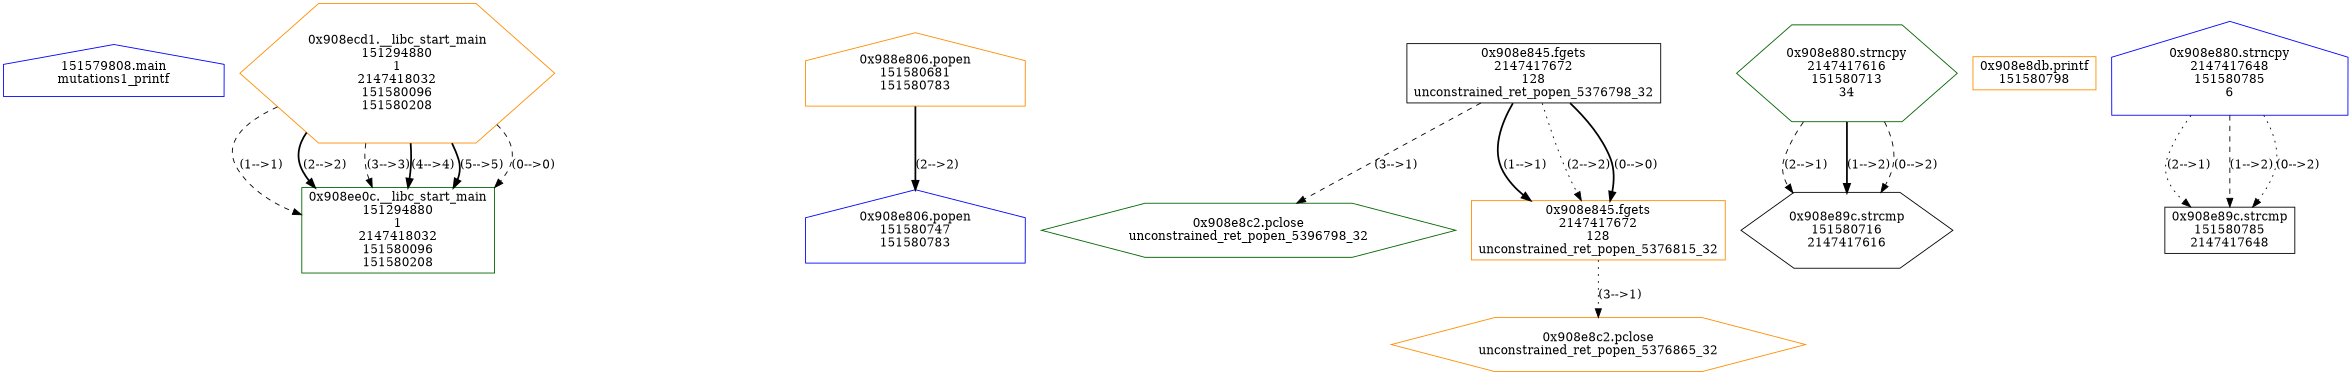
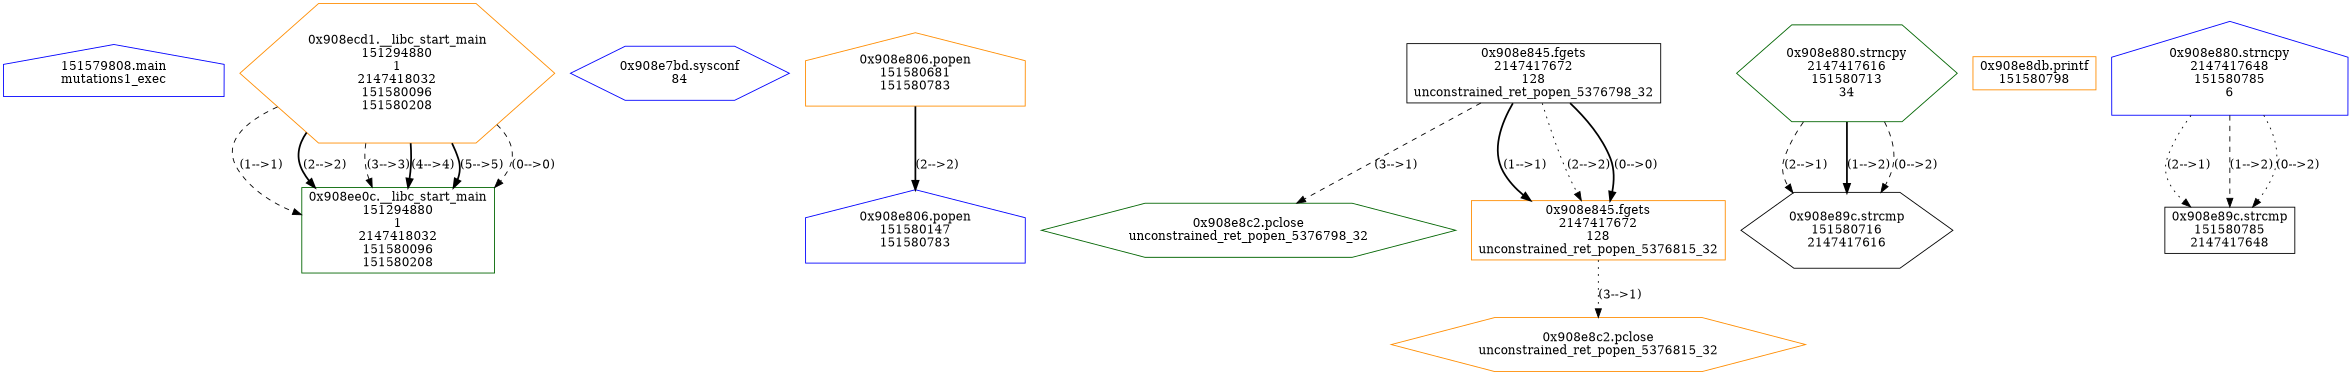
(114, 73) -> (114, 73)
none -> (680, 73)
(915, 73) -> (915, 73)
(915, 230) -> (915, 230)
(1249, 230) -> (1249, 230)
(1598, 345) -> (1598, 345)
